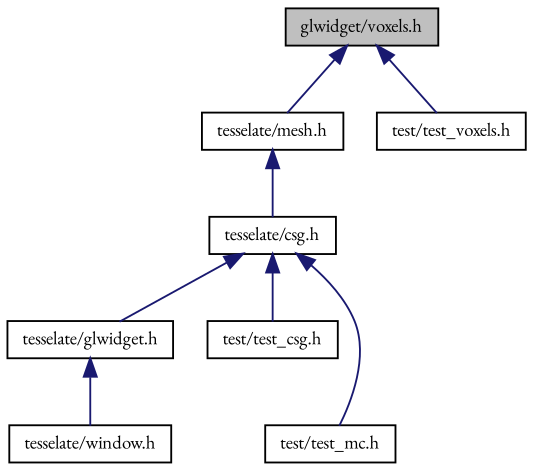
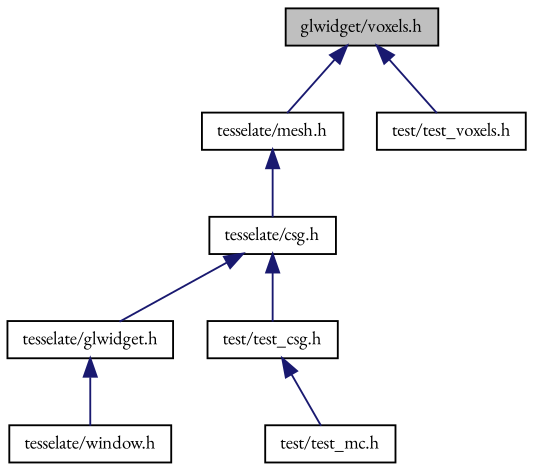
(359, 339) -> (306, 400)
